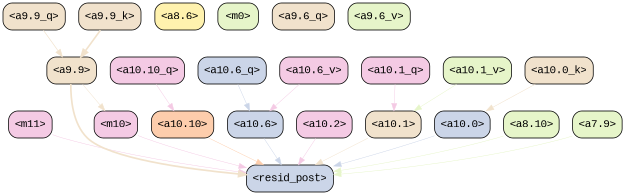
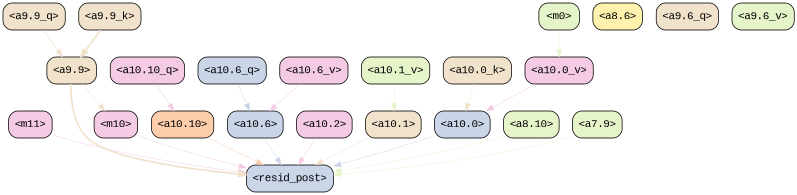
(396, 70) -> none
none -> (559, 70)
